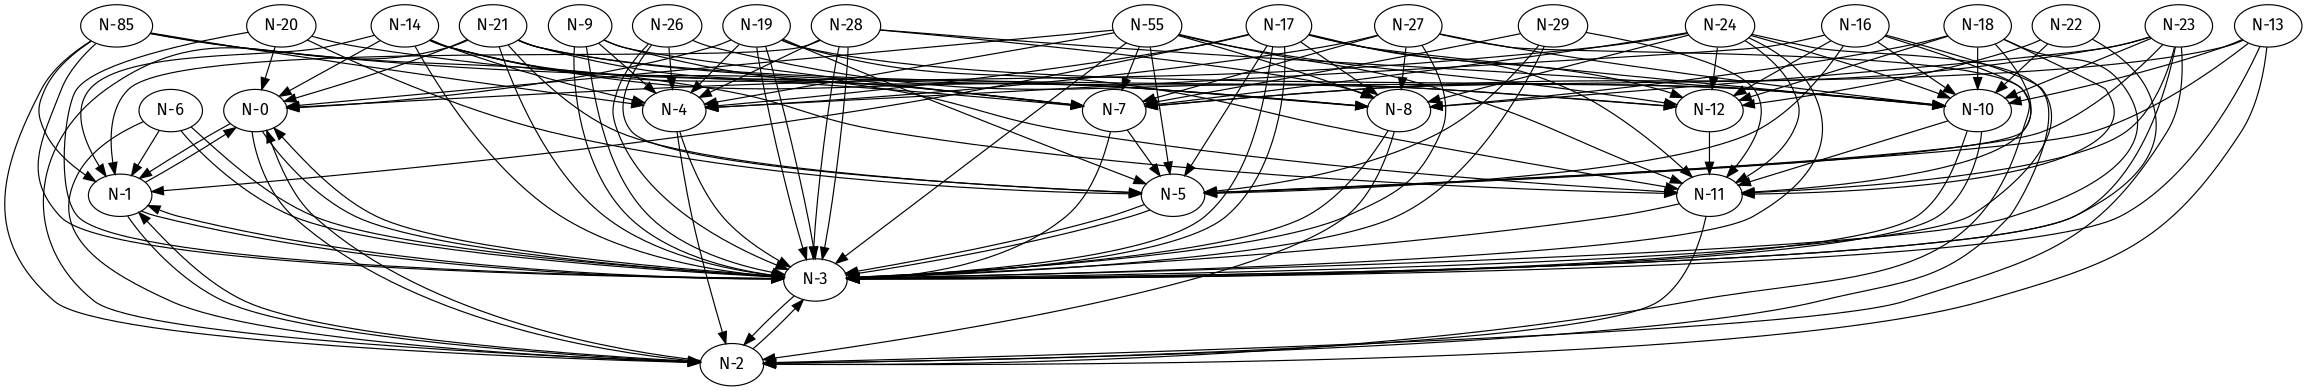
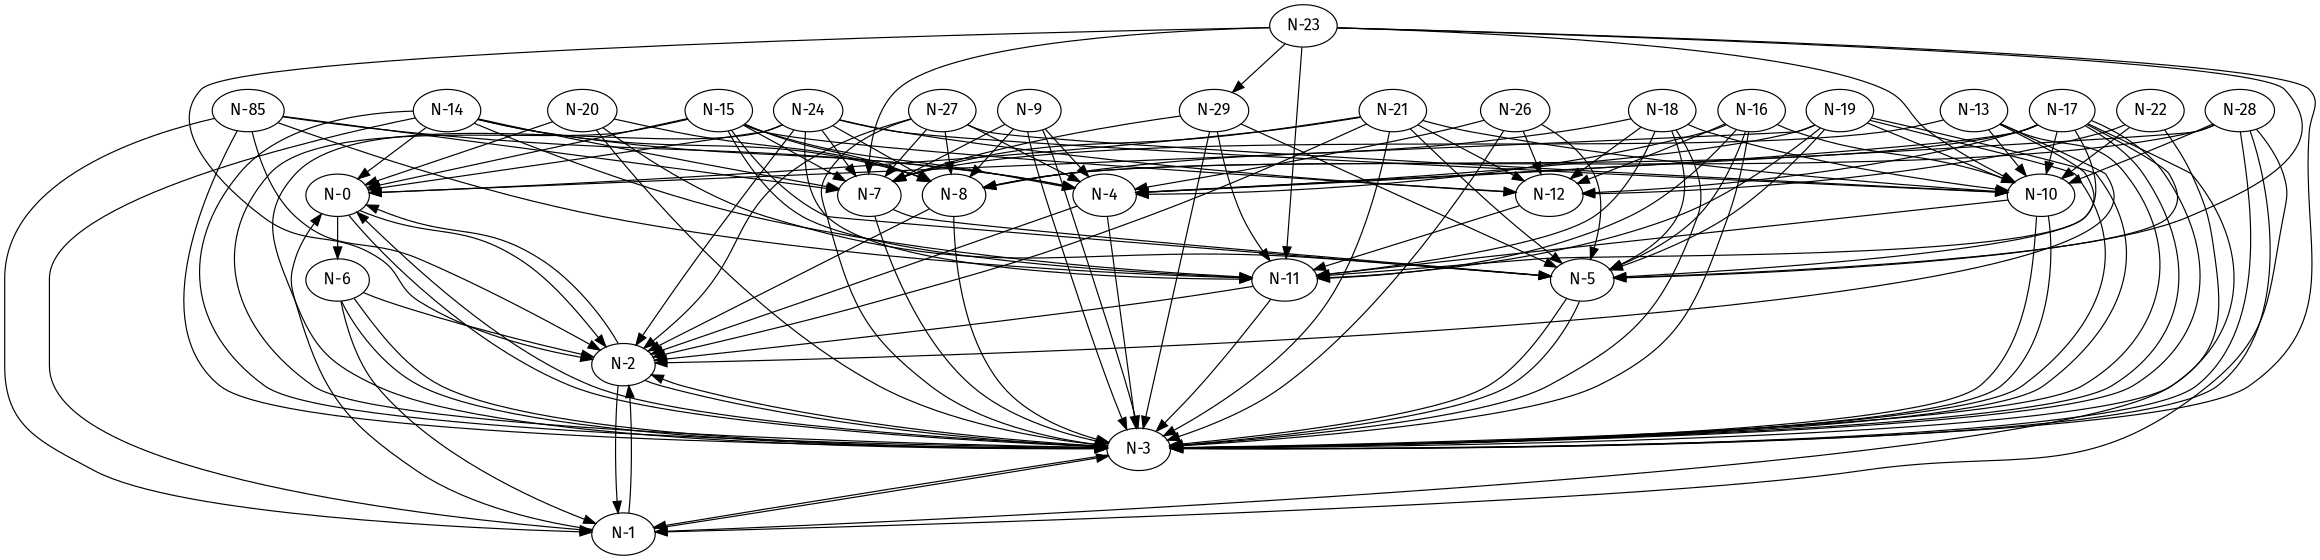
(1147, 26) -> (719, 111)
(1797, 78) -> (1263, 64)
(186, 149) -> (338, 232)
